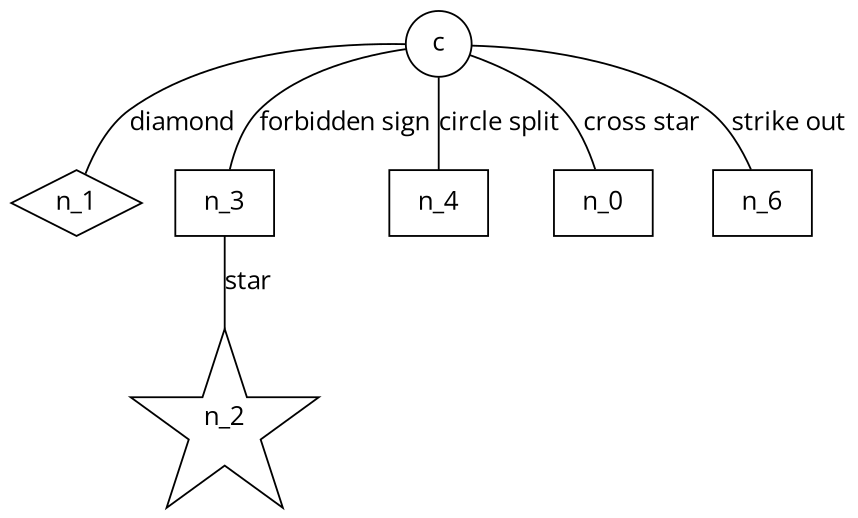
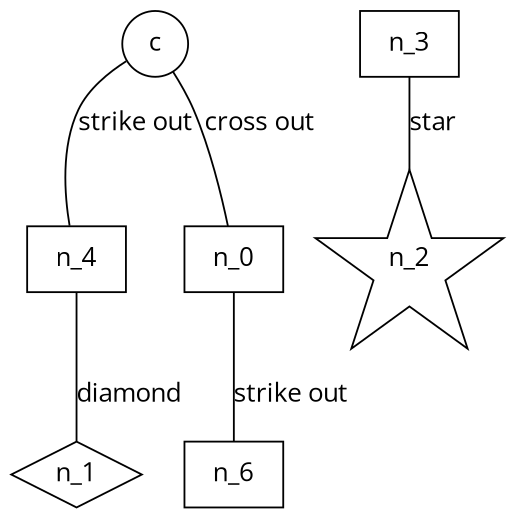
(224, 66) -> (77, 367)
(630, 72) -> (234, 367)
(297, 83) -> none
(500, 123) -> (136, 123)
(642, 123) -> (260, 123)
